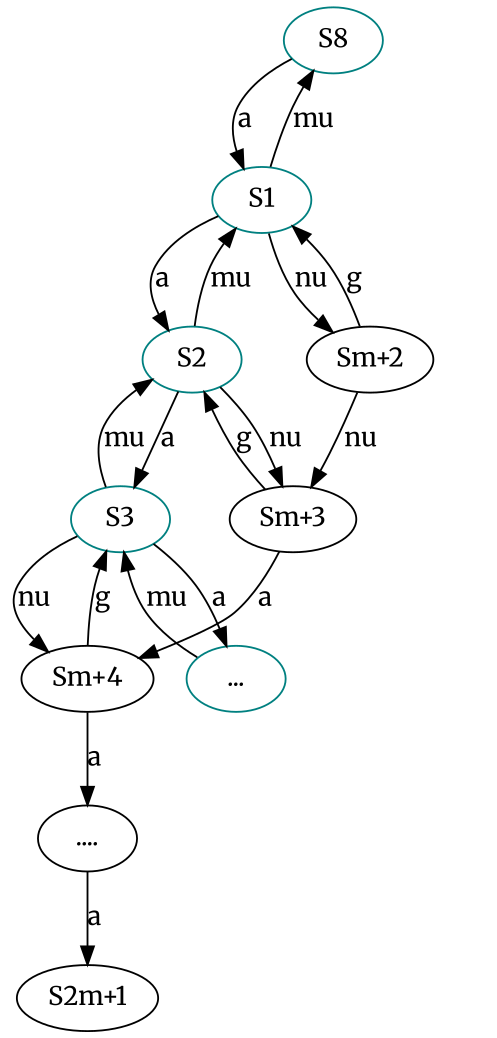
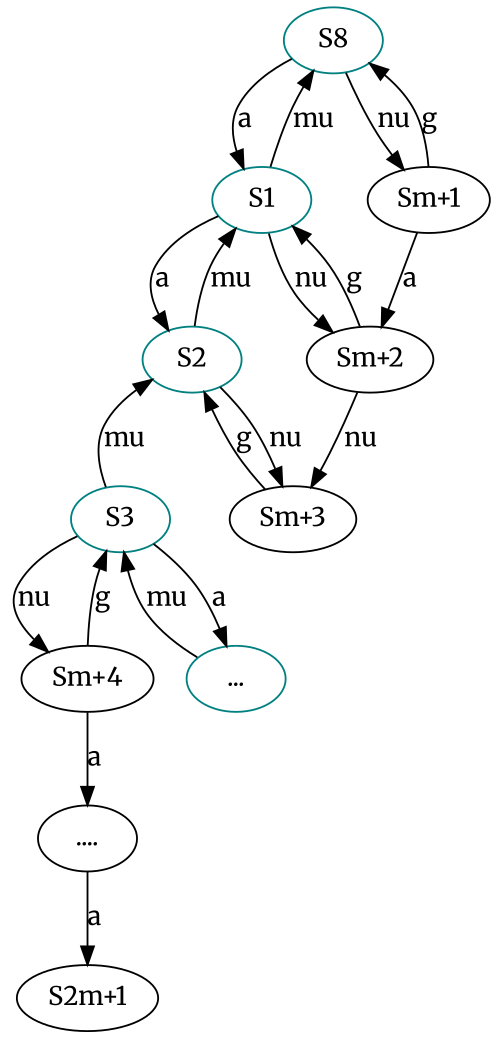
none -> (429, 200)
(160, 431) -> none
(230, 616) -> none
